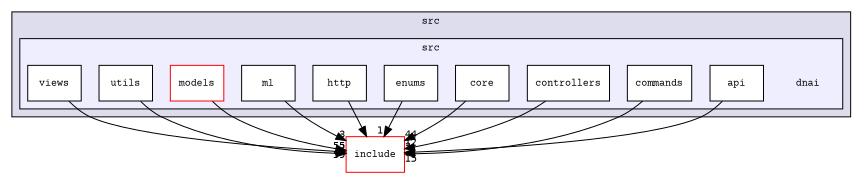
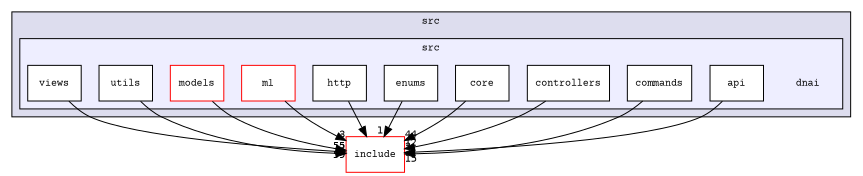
(268, 83) -> (268, 83)
